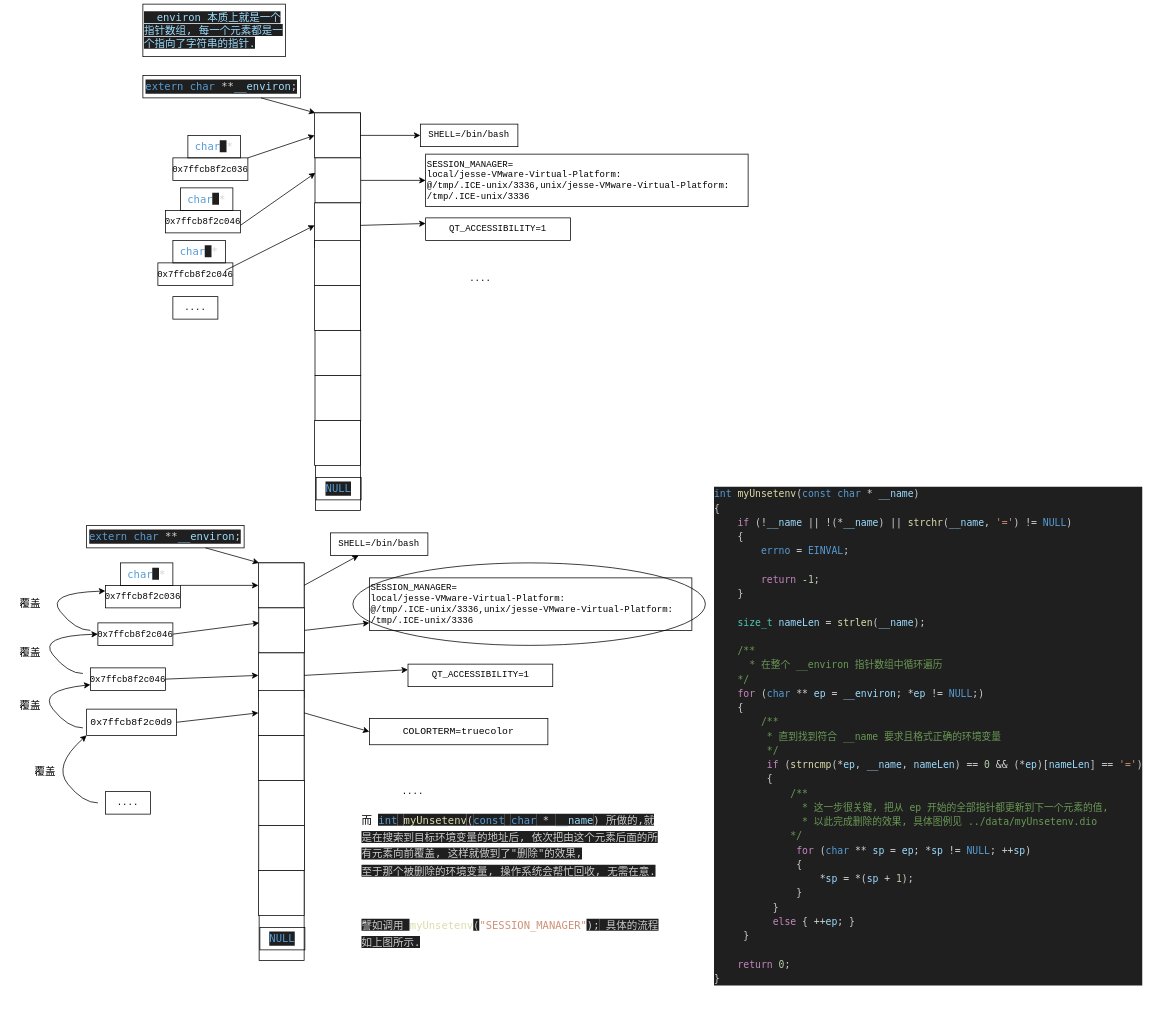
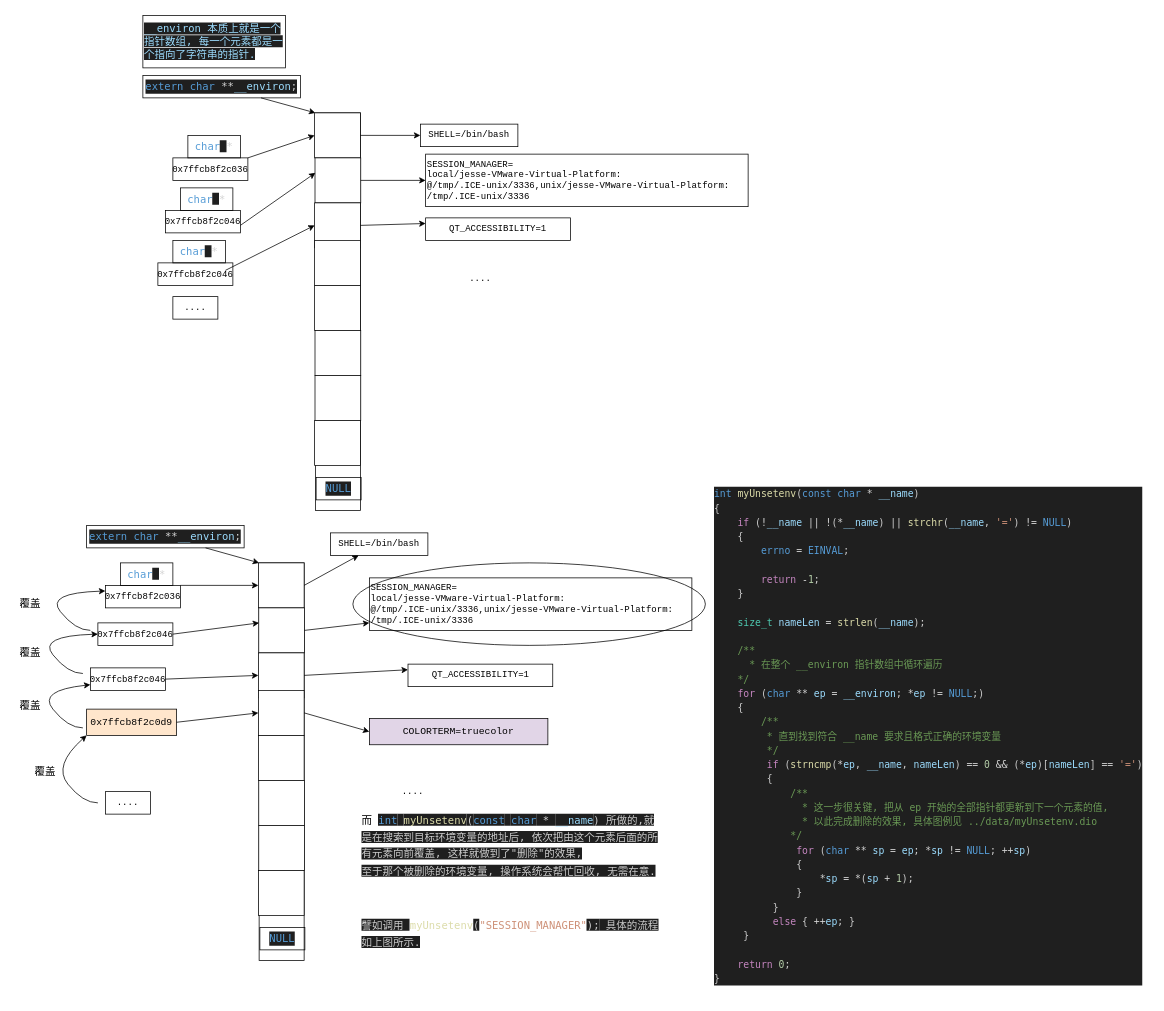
(214, 30) -> (214, 42)
(132, 722) -> (132, 722)
(459, 732) -> (459, 732)
